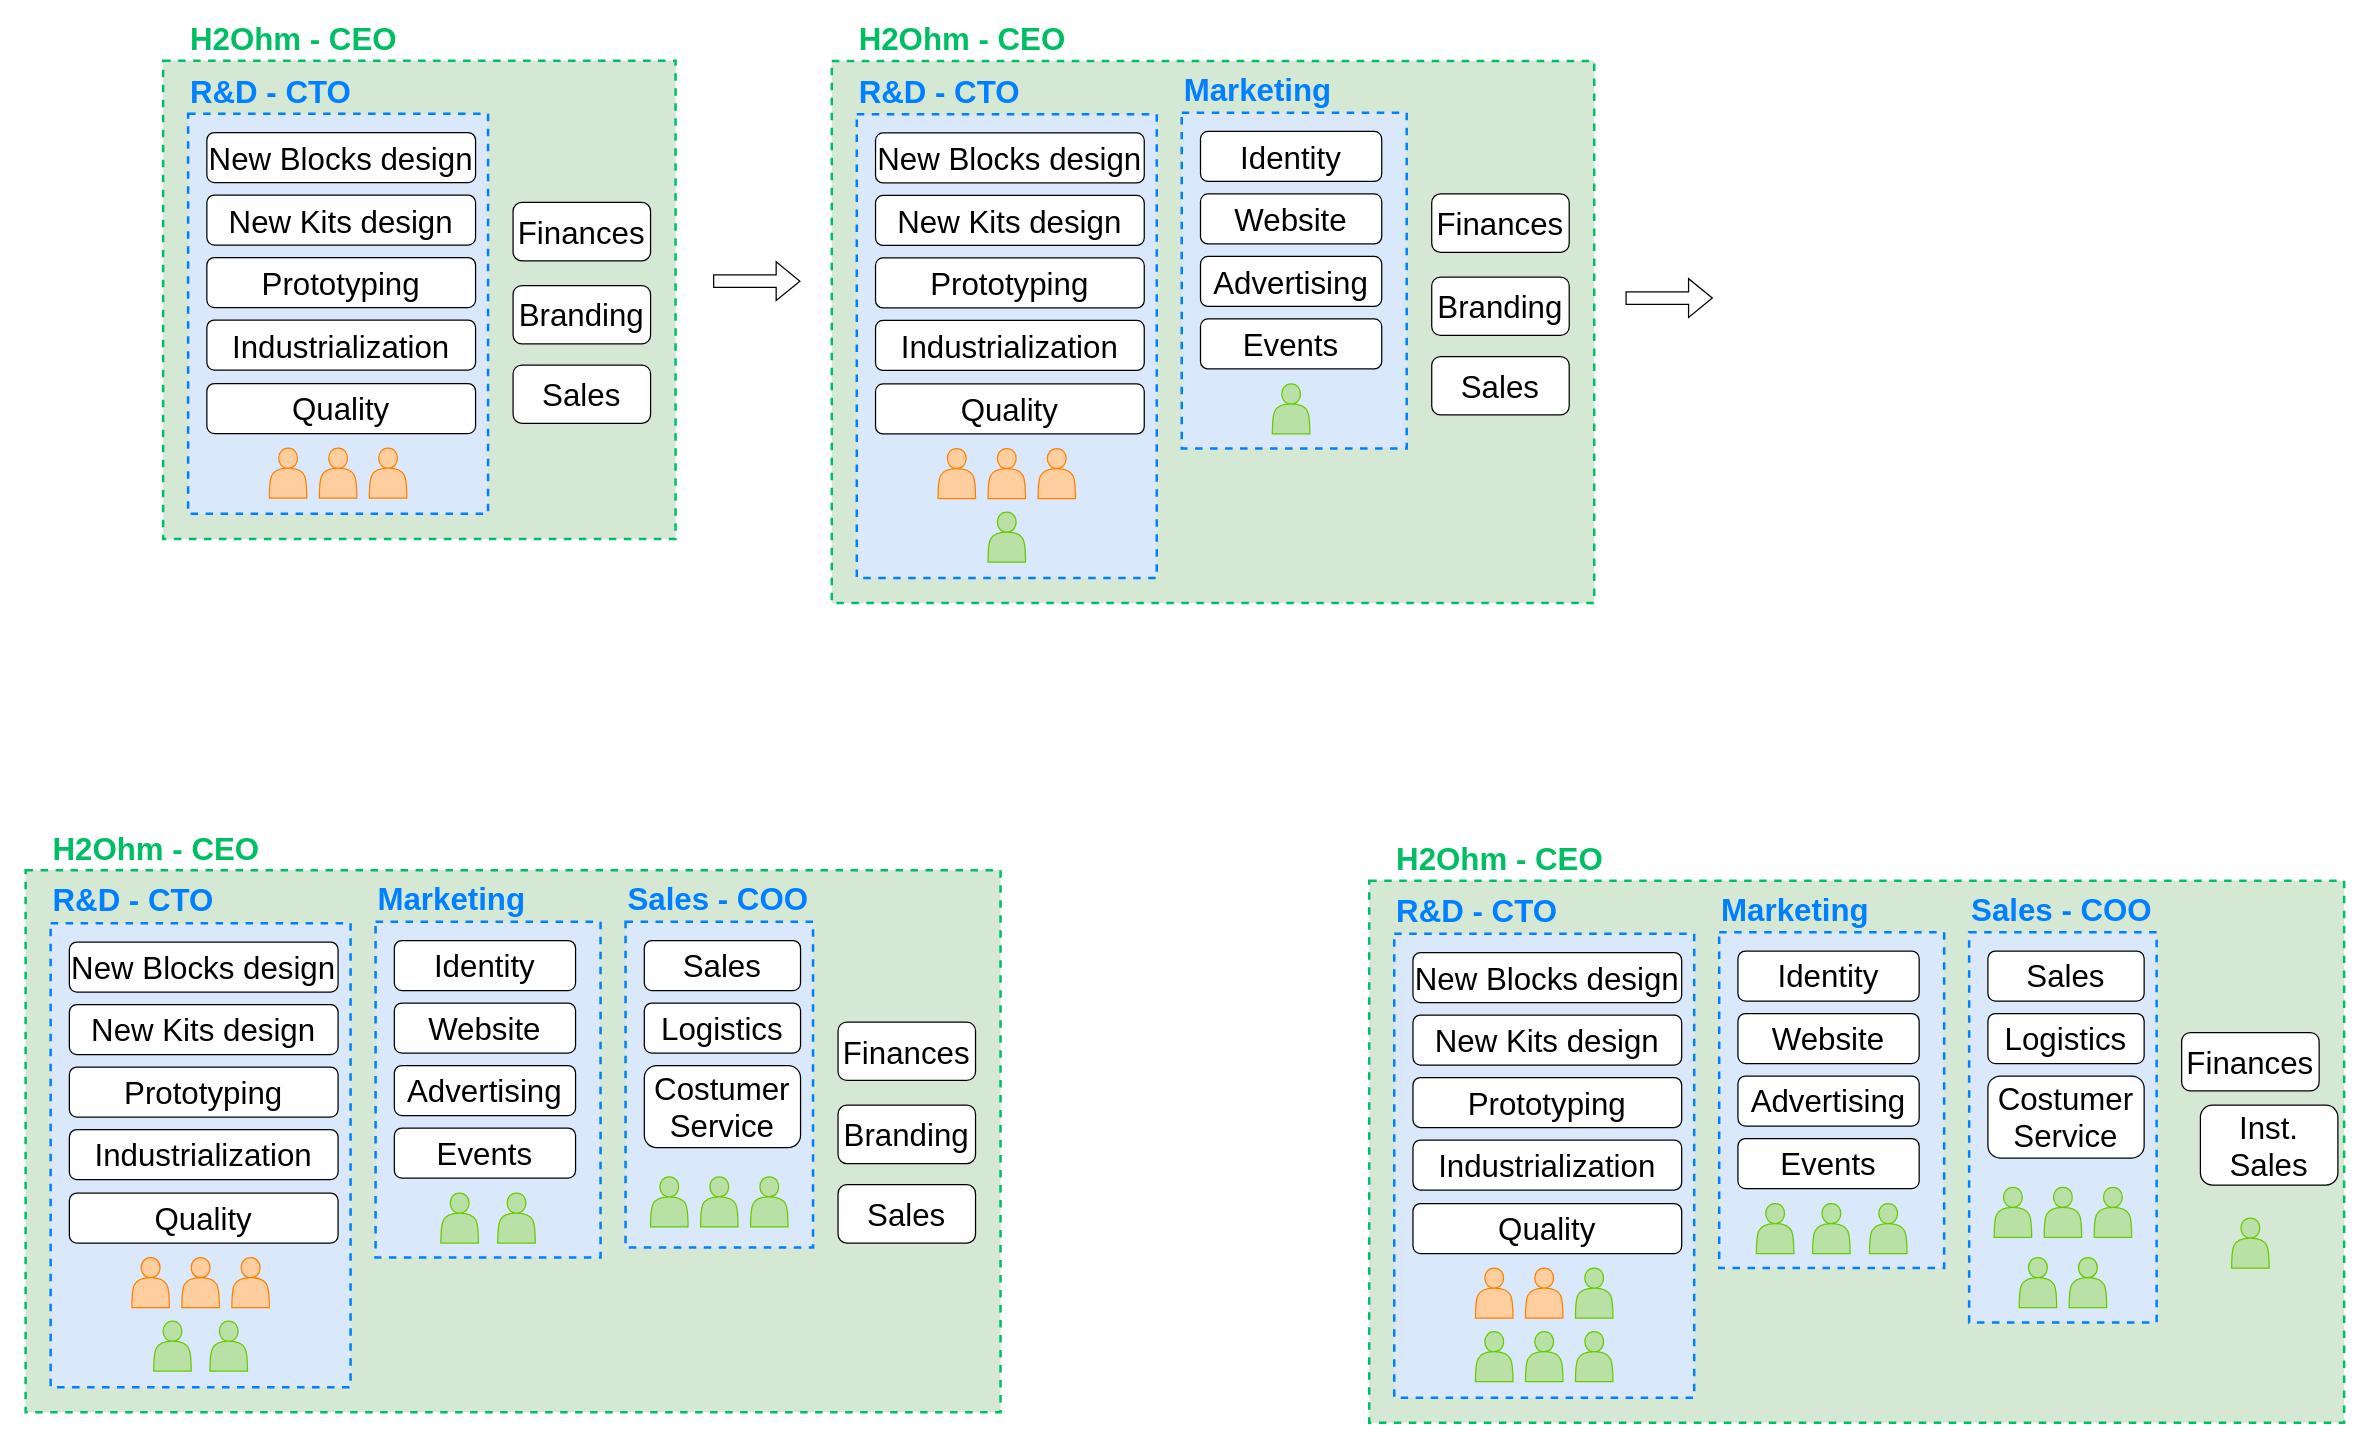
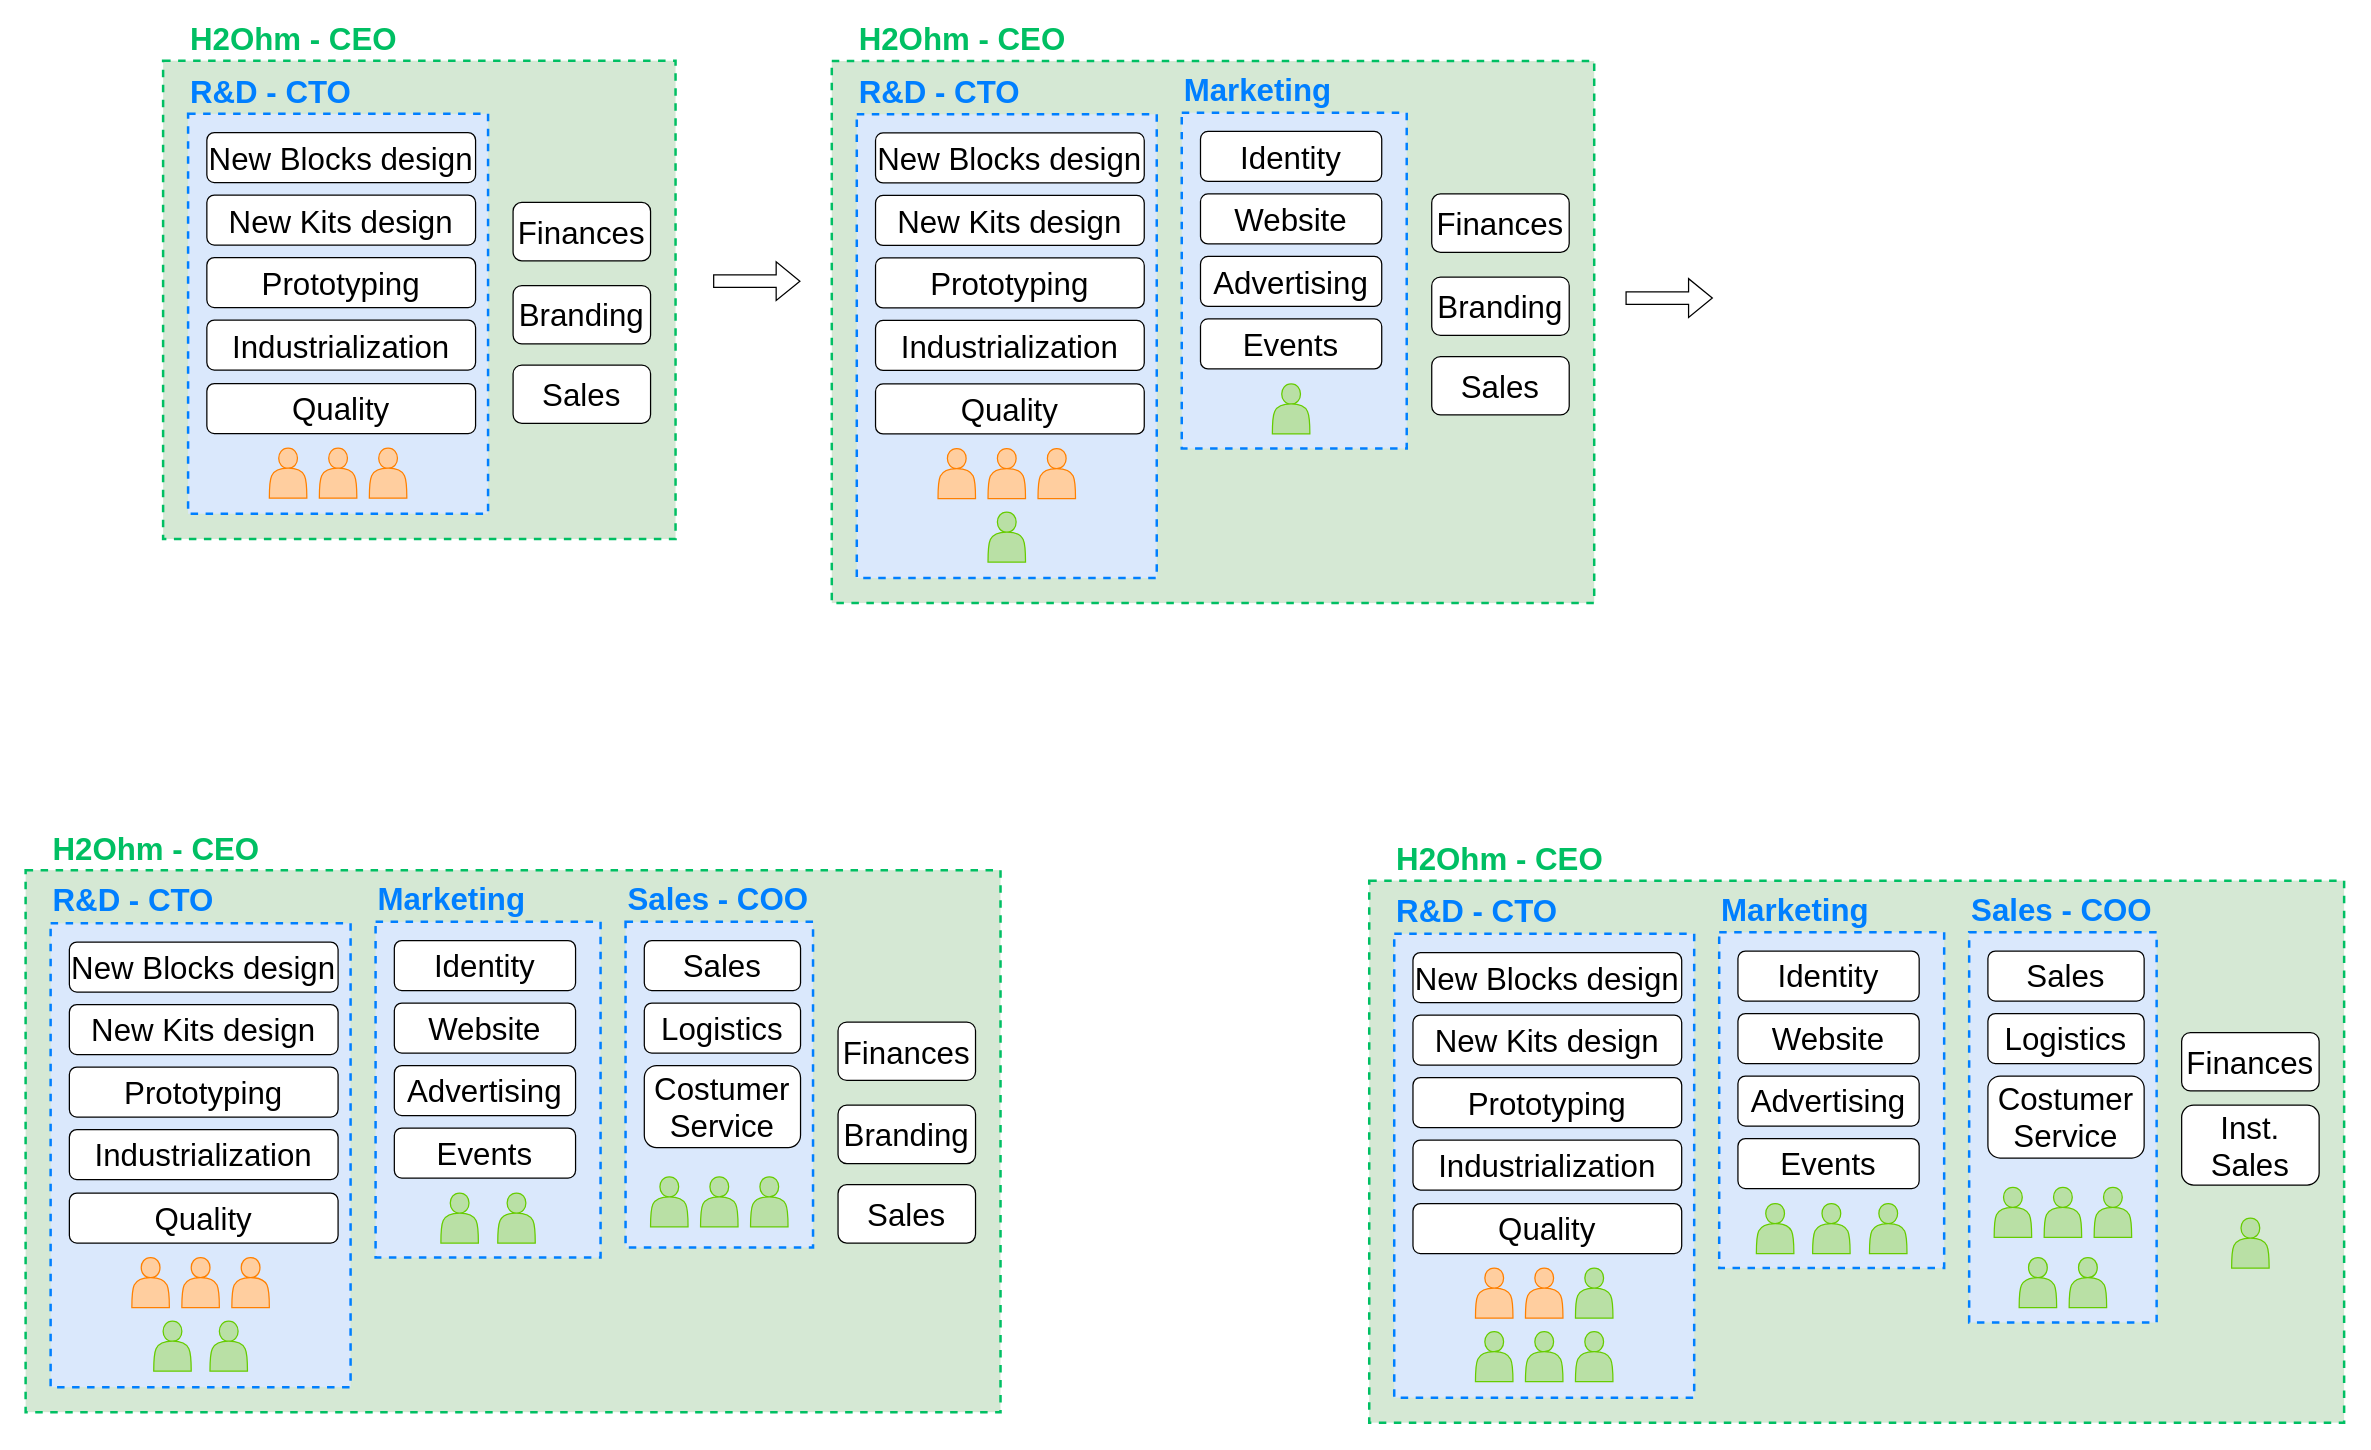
(2269, 1145) -> (2251, 1145)
